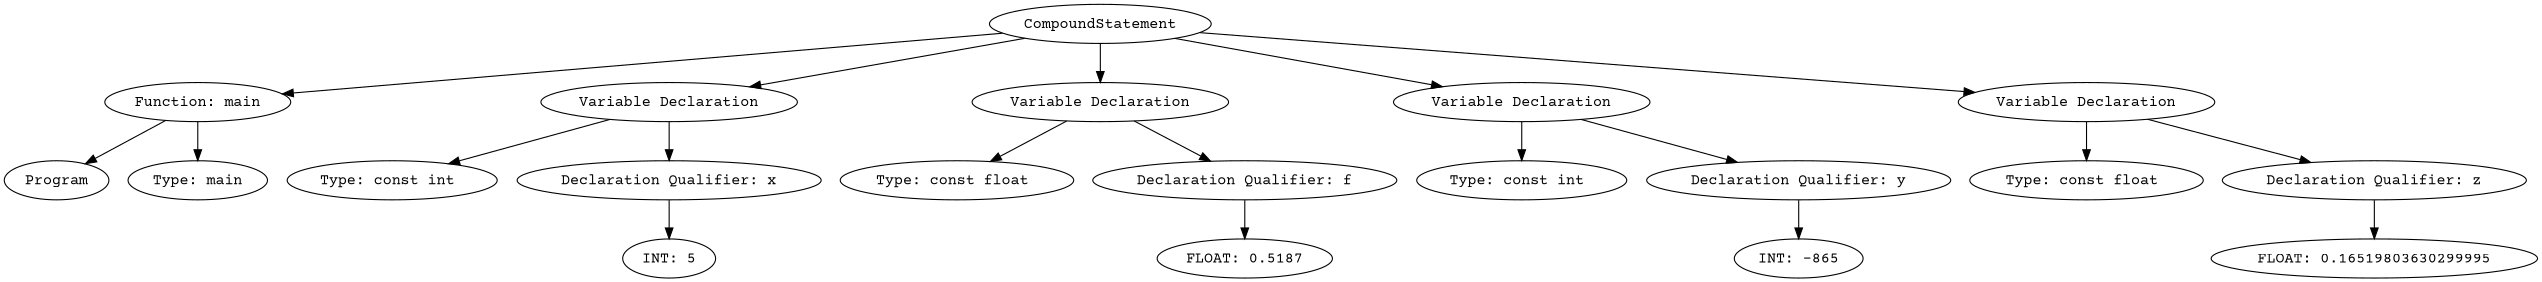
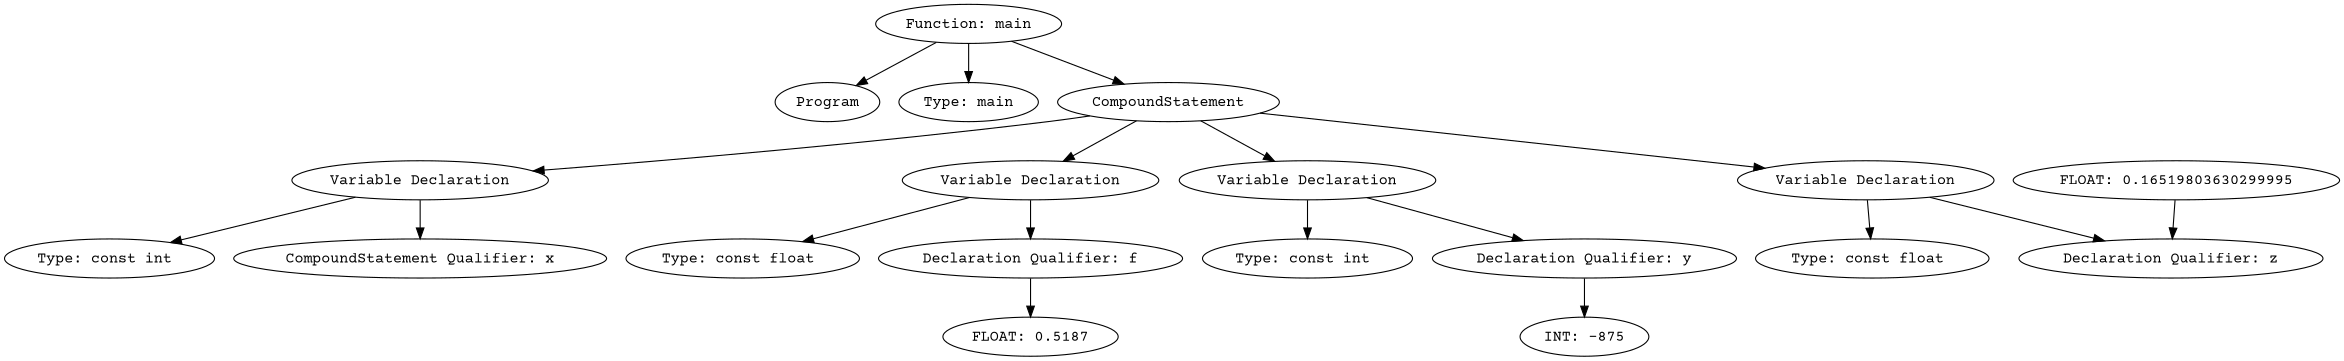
(648, 63) -> (1063, 61)
(669, 180) -> (420, 258)
(2374, 214) -> (2174, 214)
(669, 258) -> none
(1799, 258) -> (1584, 337)
